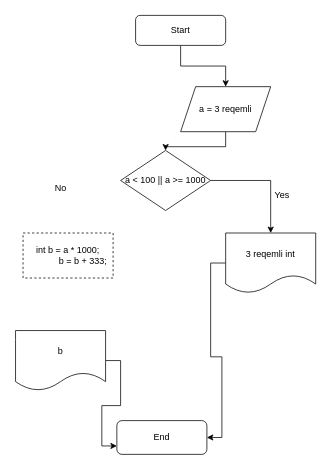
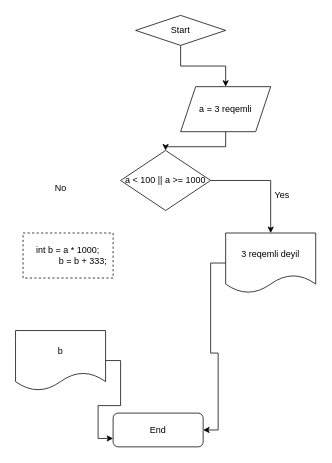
(180, 30) -> (180, 30)
(270, 254) -> (270, 254)
(162, 437) -> (158, 430)
